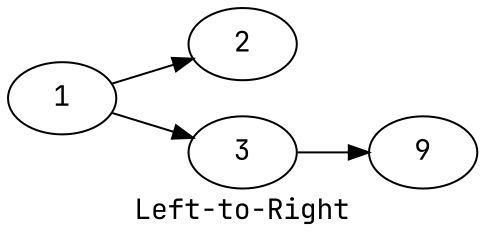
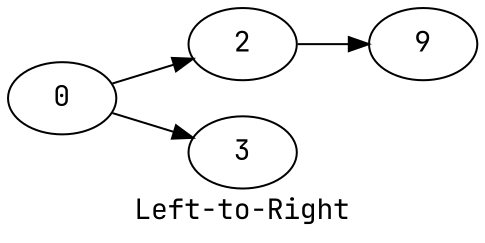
(62, 98) -> (62, 98)
(323, 152) -> (323, 44)
